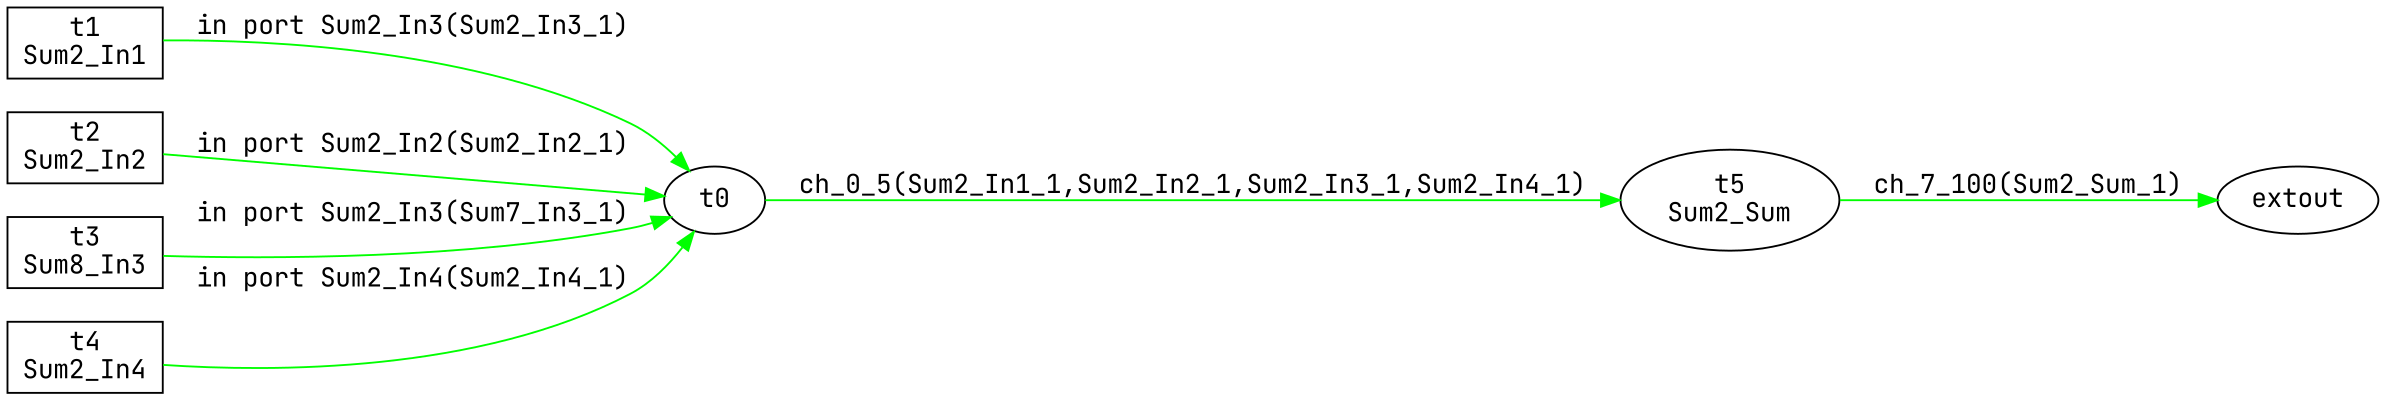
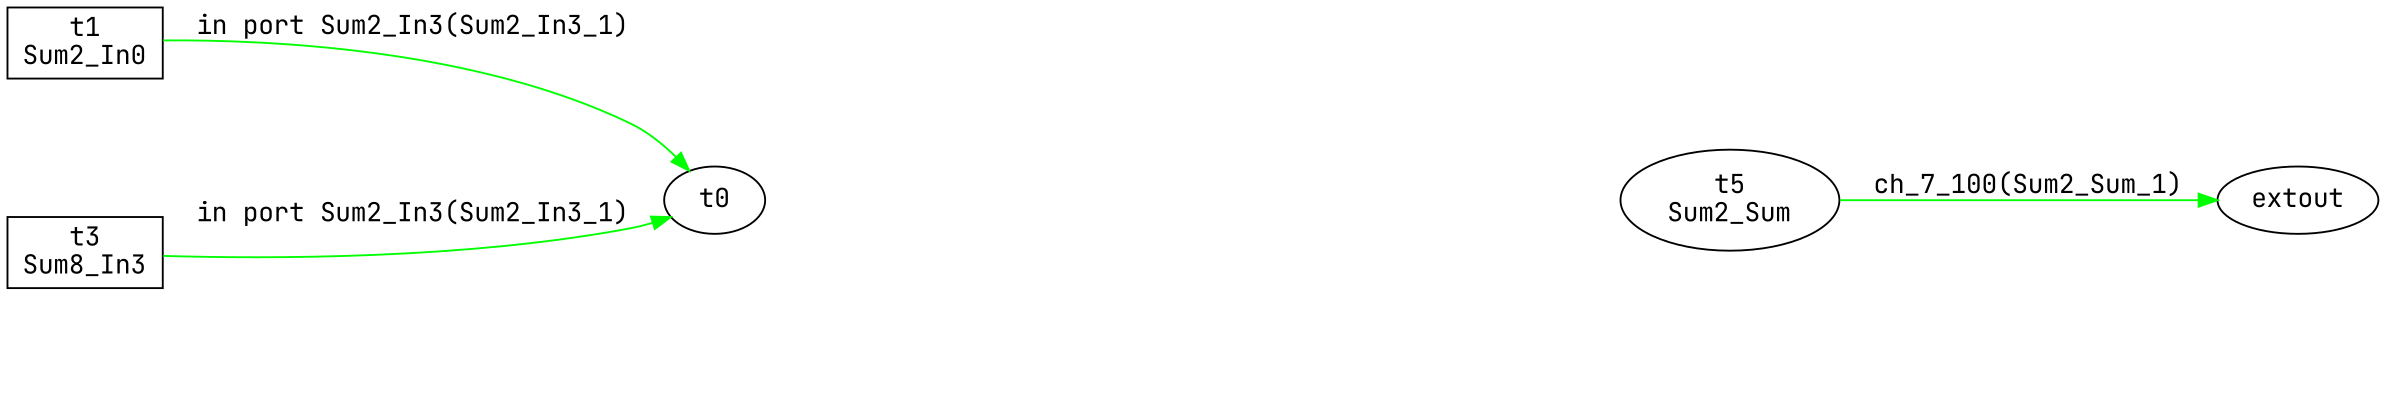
(85, 43) -> (85, 43)
(85, 148) -> none
(1183, 200) -> none
(413, 214) -> (413, 214)
(85, 357) -> none
